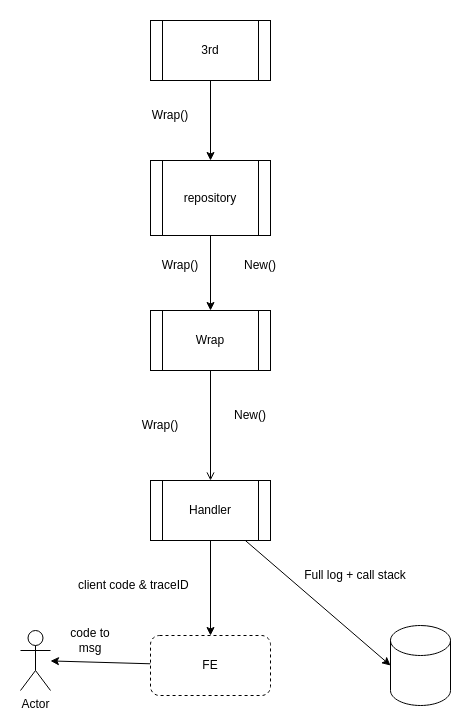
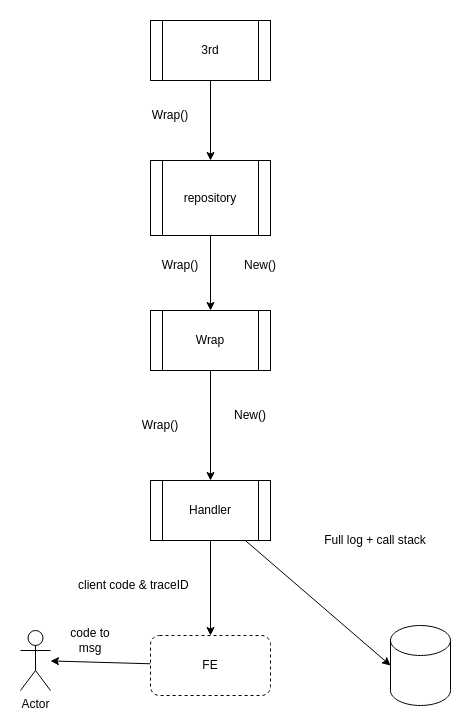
(211, 474) -> (211, 472)
(356, 576) -> (376, 541)
